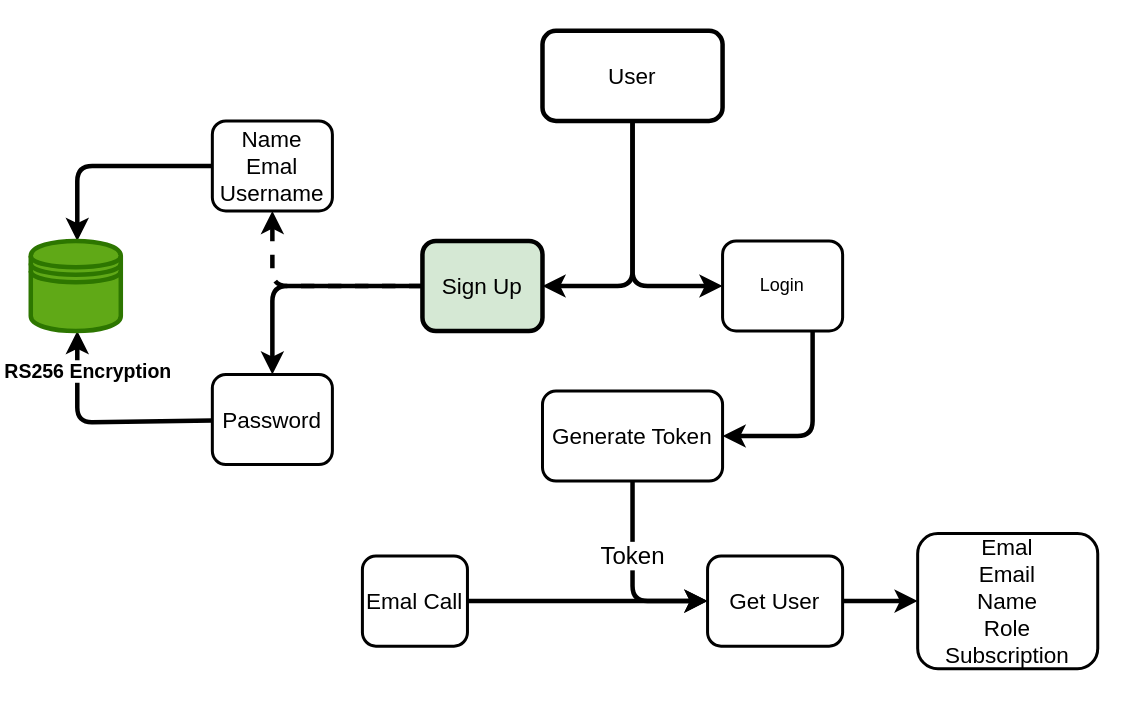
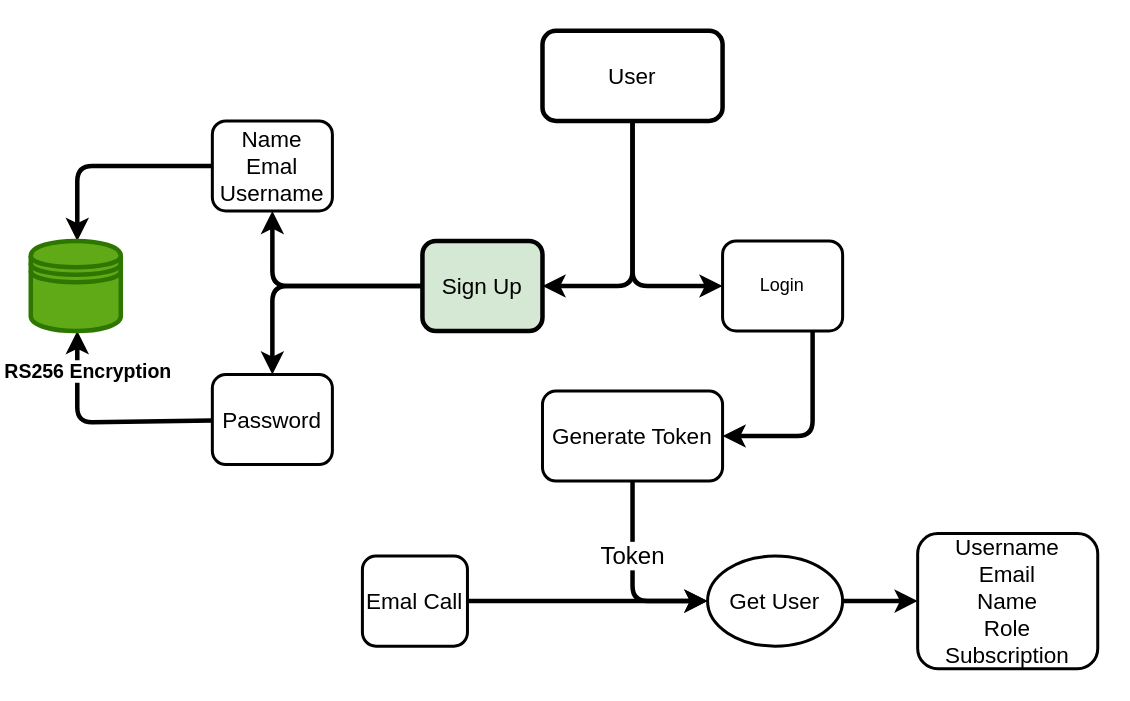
(272, 248) -> (272, 248)
(775, 601) -> (775, 601)
(1007, 601) -> (1007, 601)
